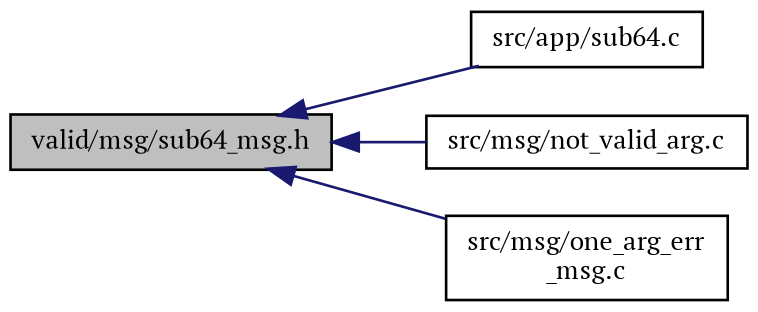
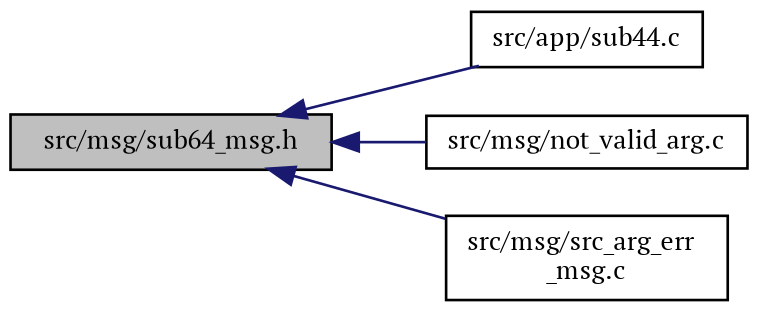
(587, 39) -> (587, 39)
(171, 142) -> (171, 142)
(587, 258) -> (587, 258)
